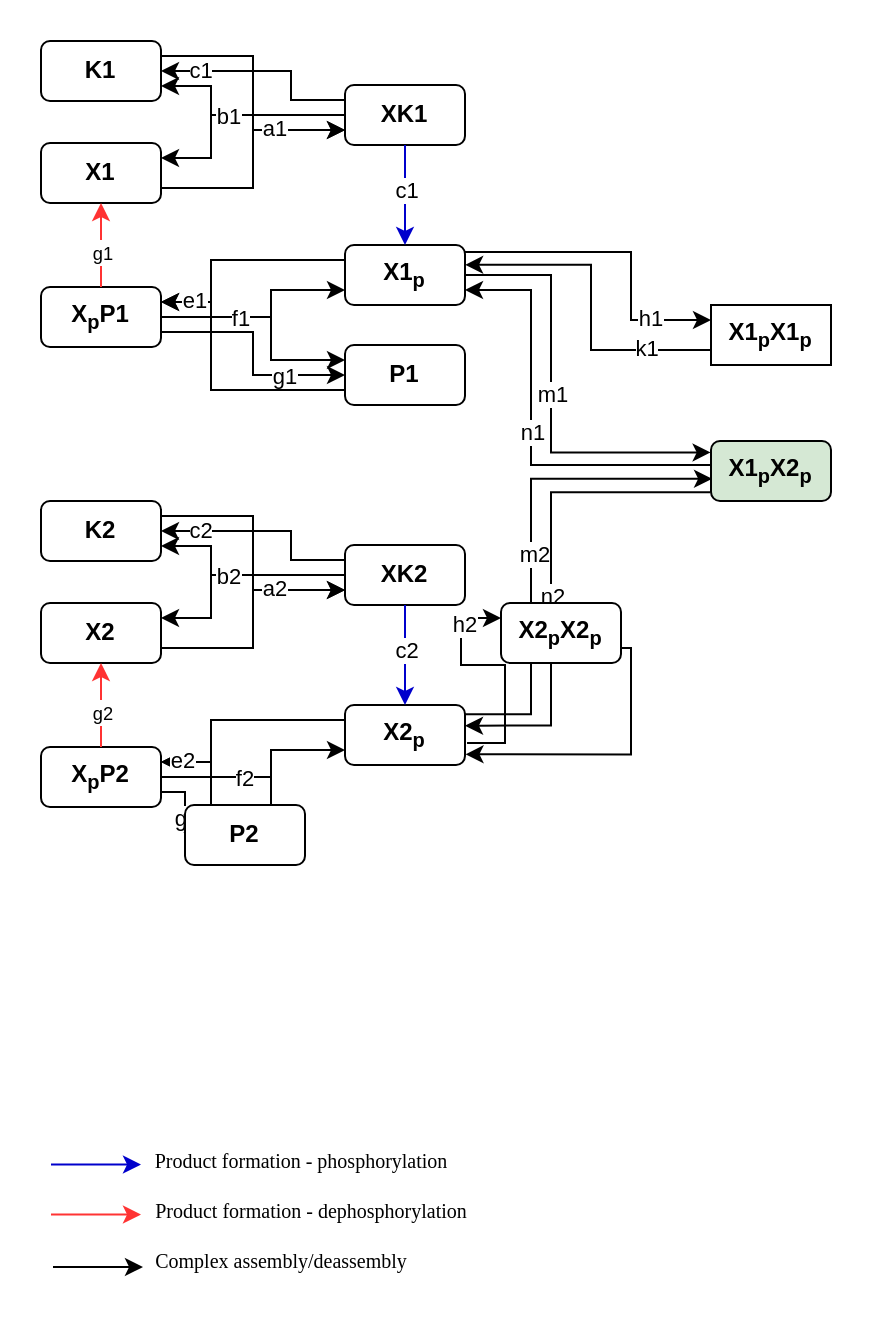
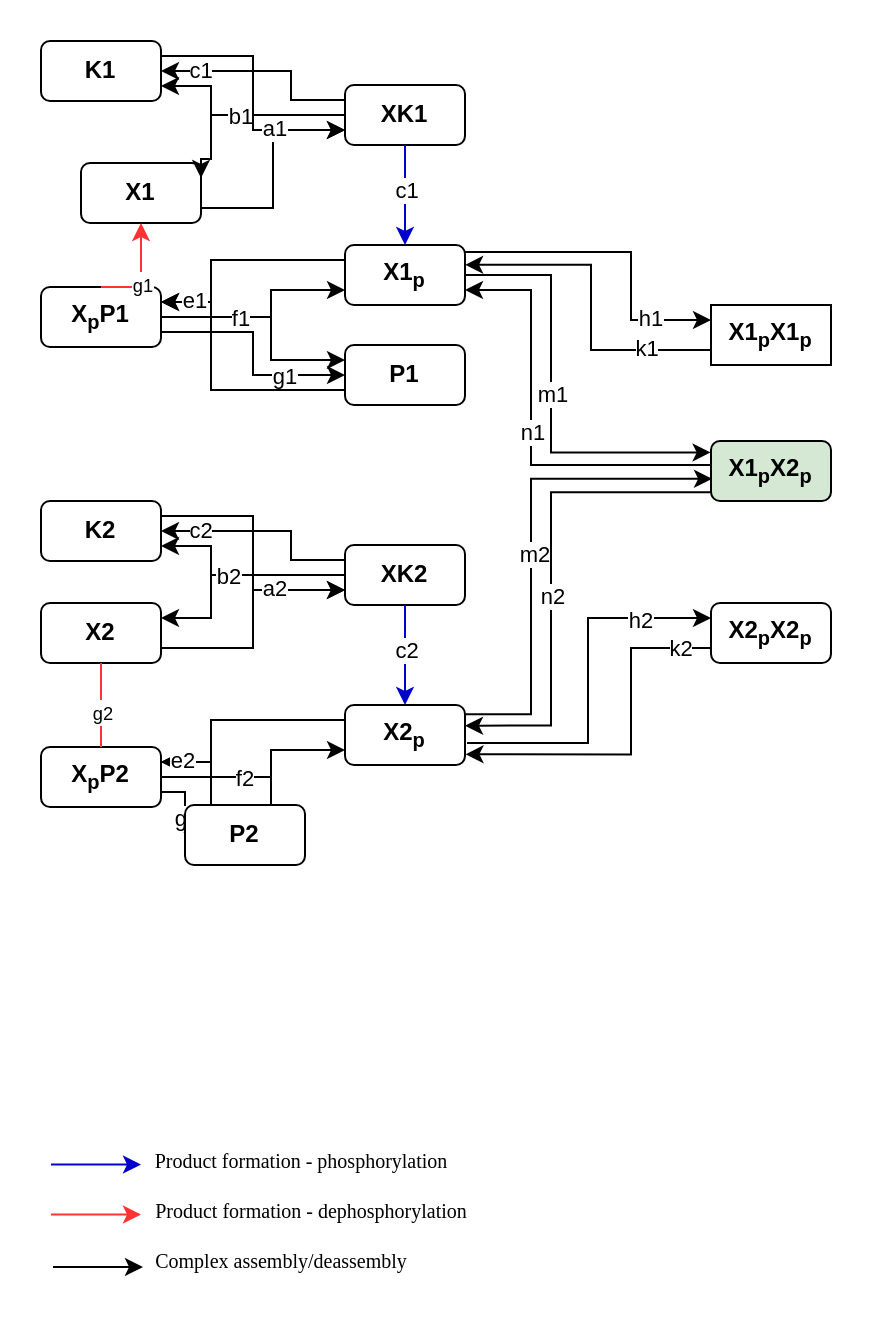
(101, 173) -> (141, 193)
(561, 633) -> (771, 633)
(101, 678) -> (101, 671)
